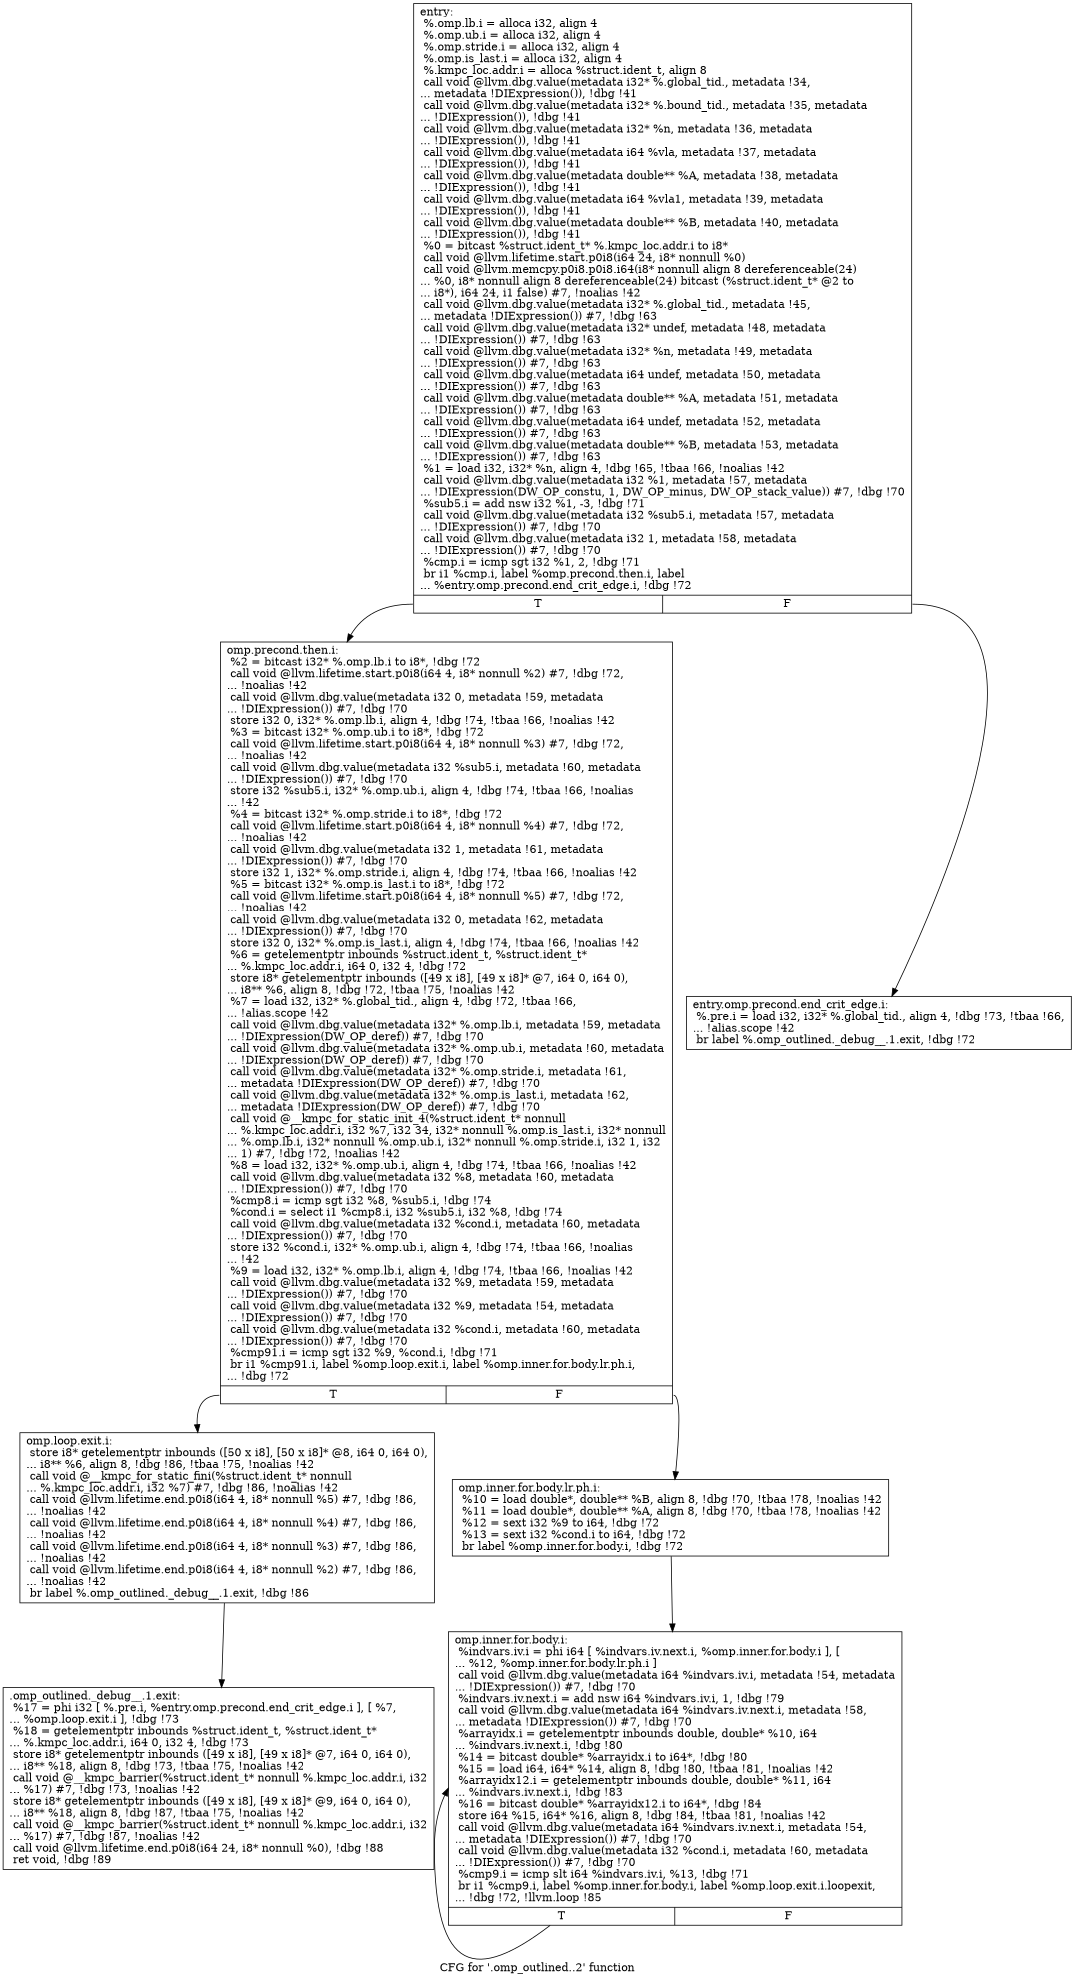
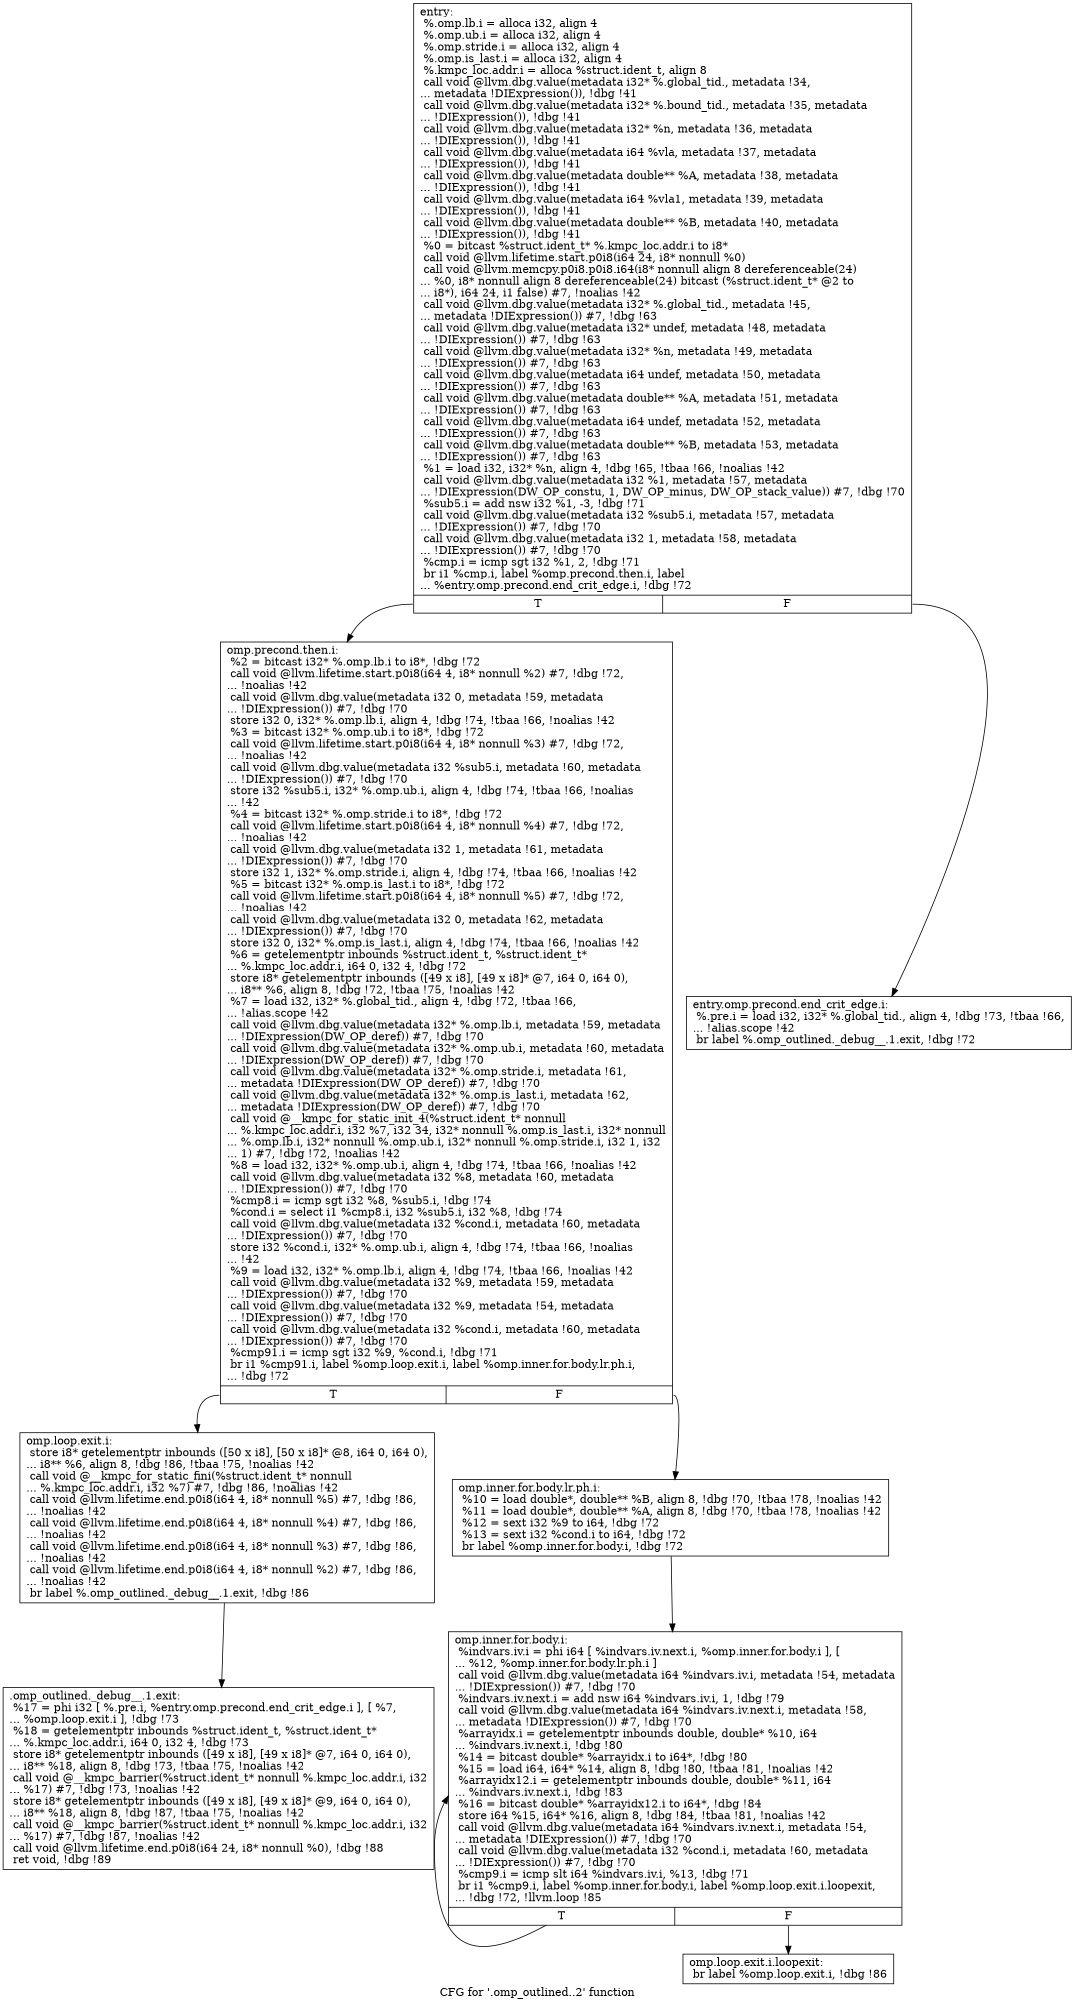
none -> (788, 1969)
